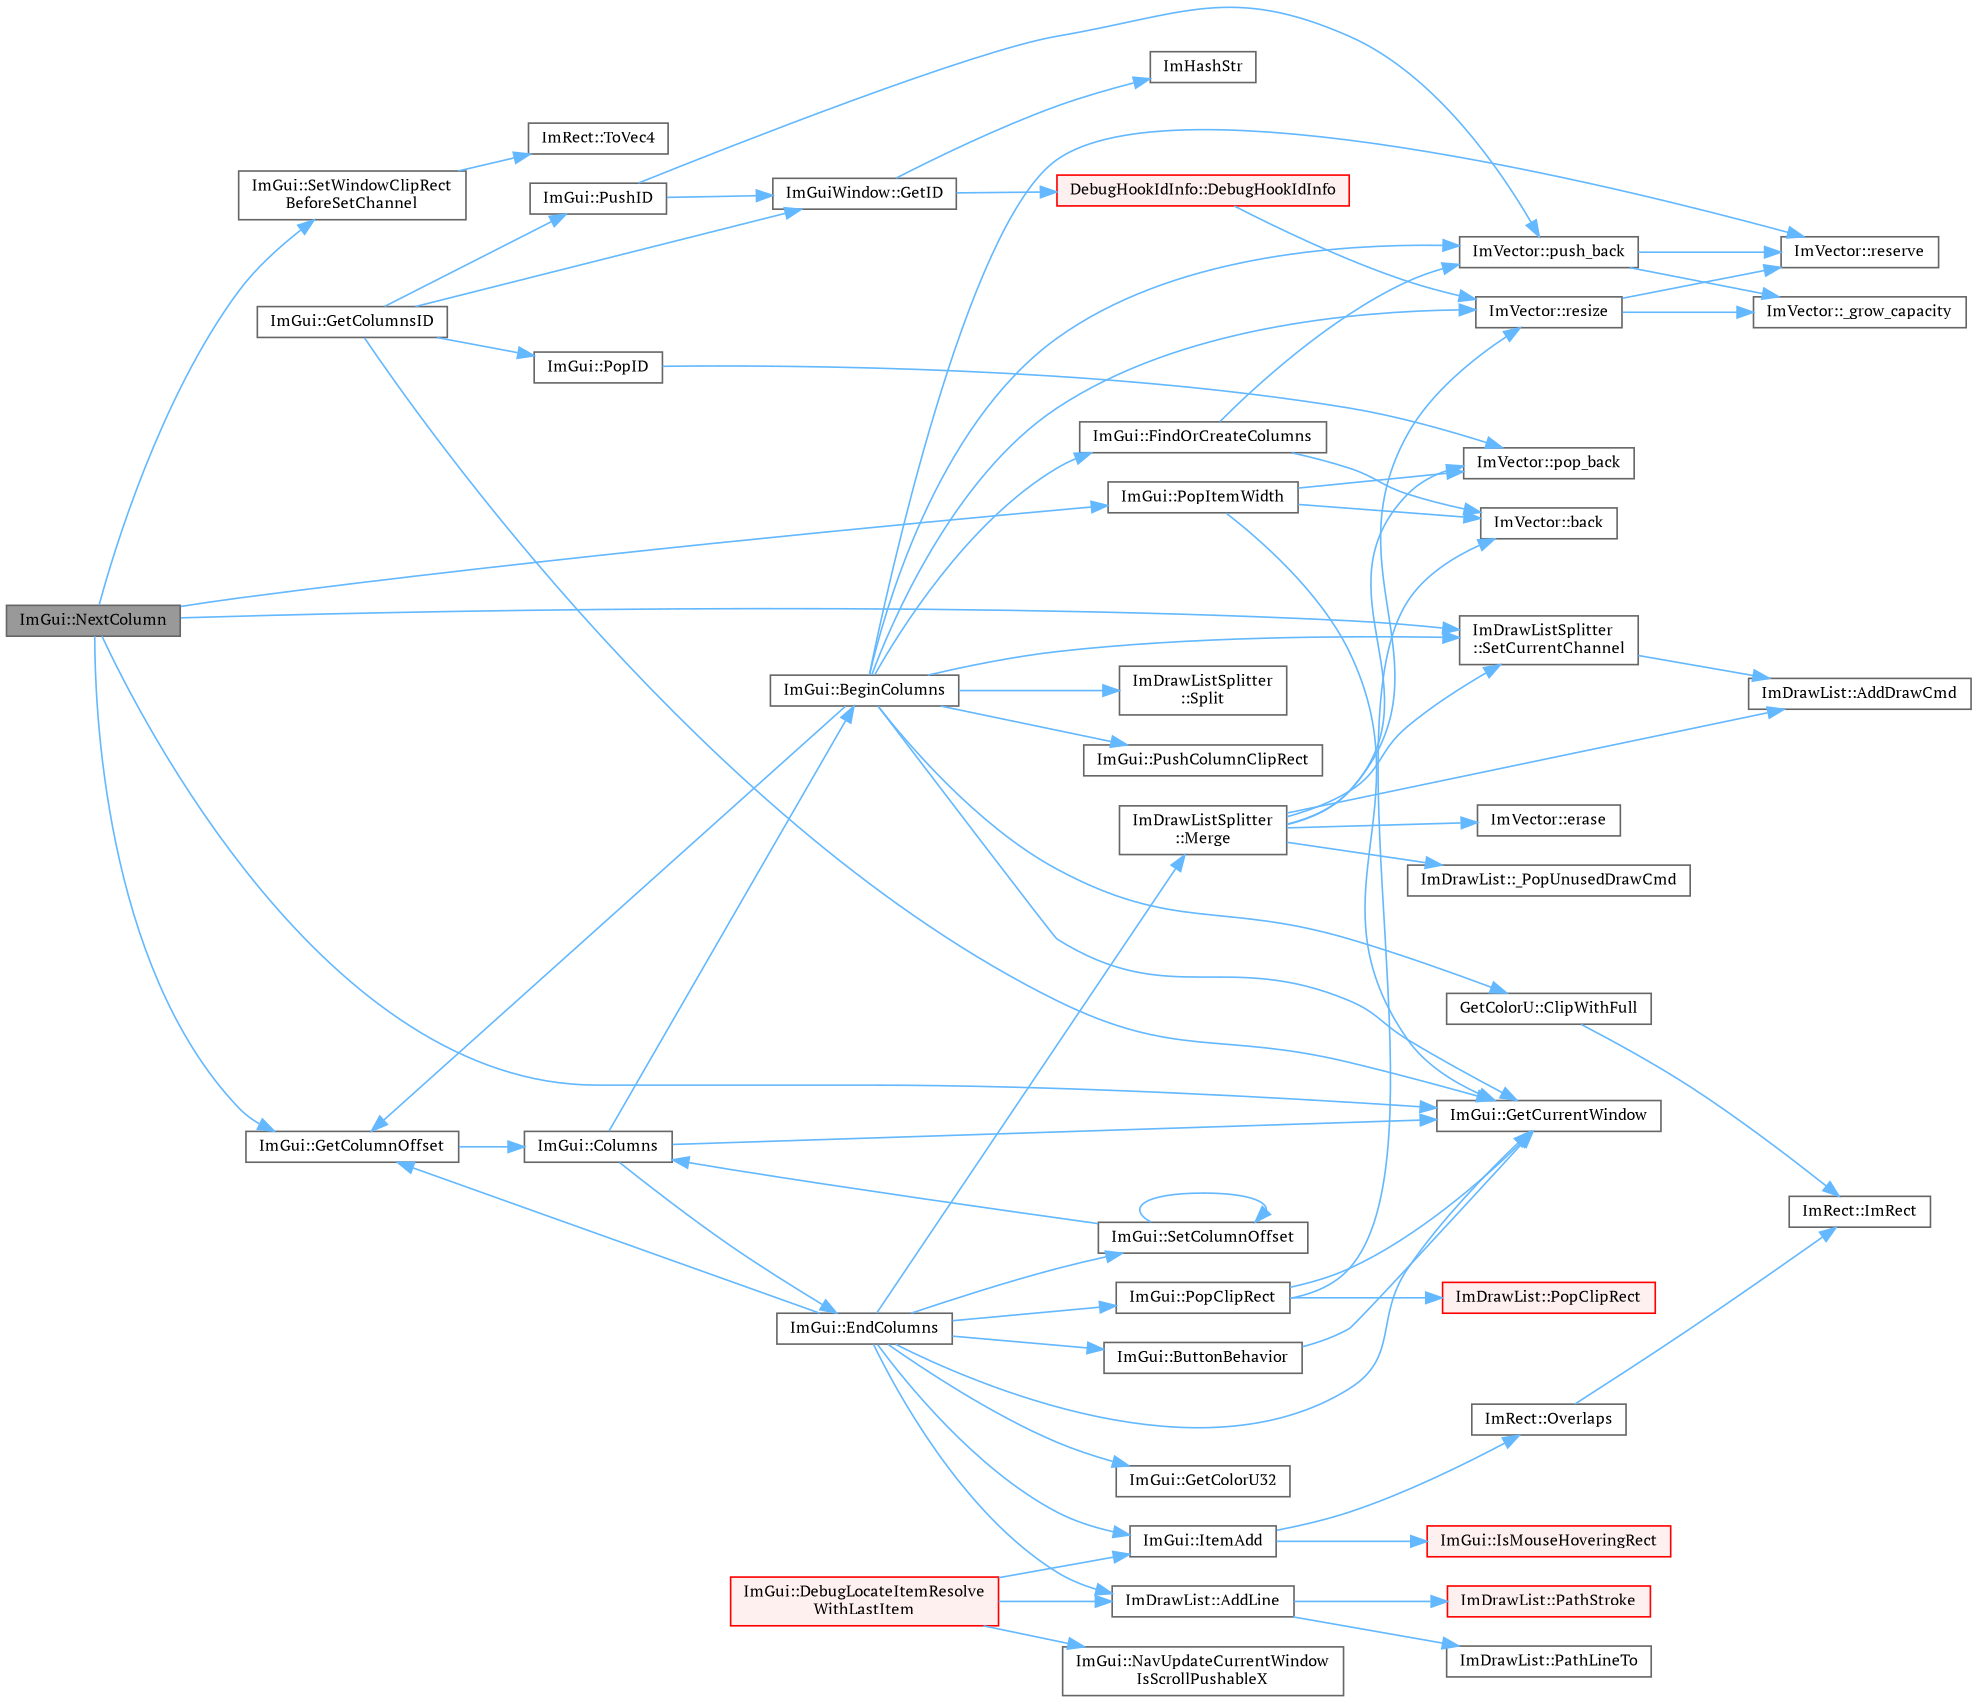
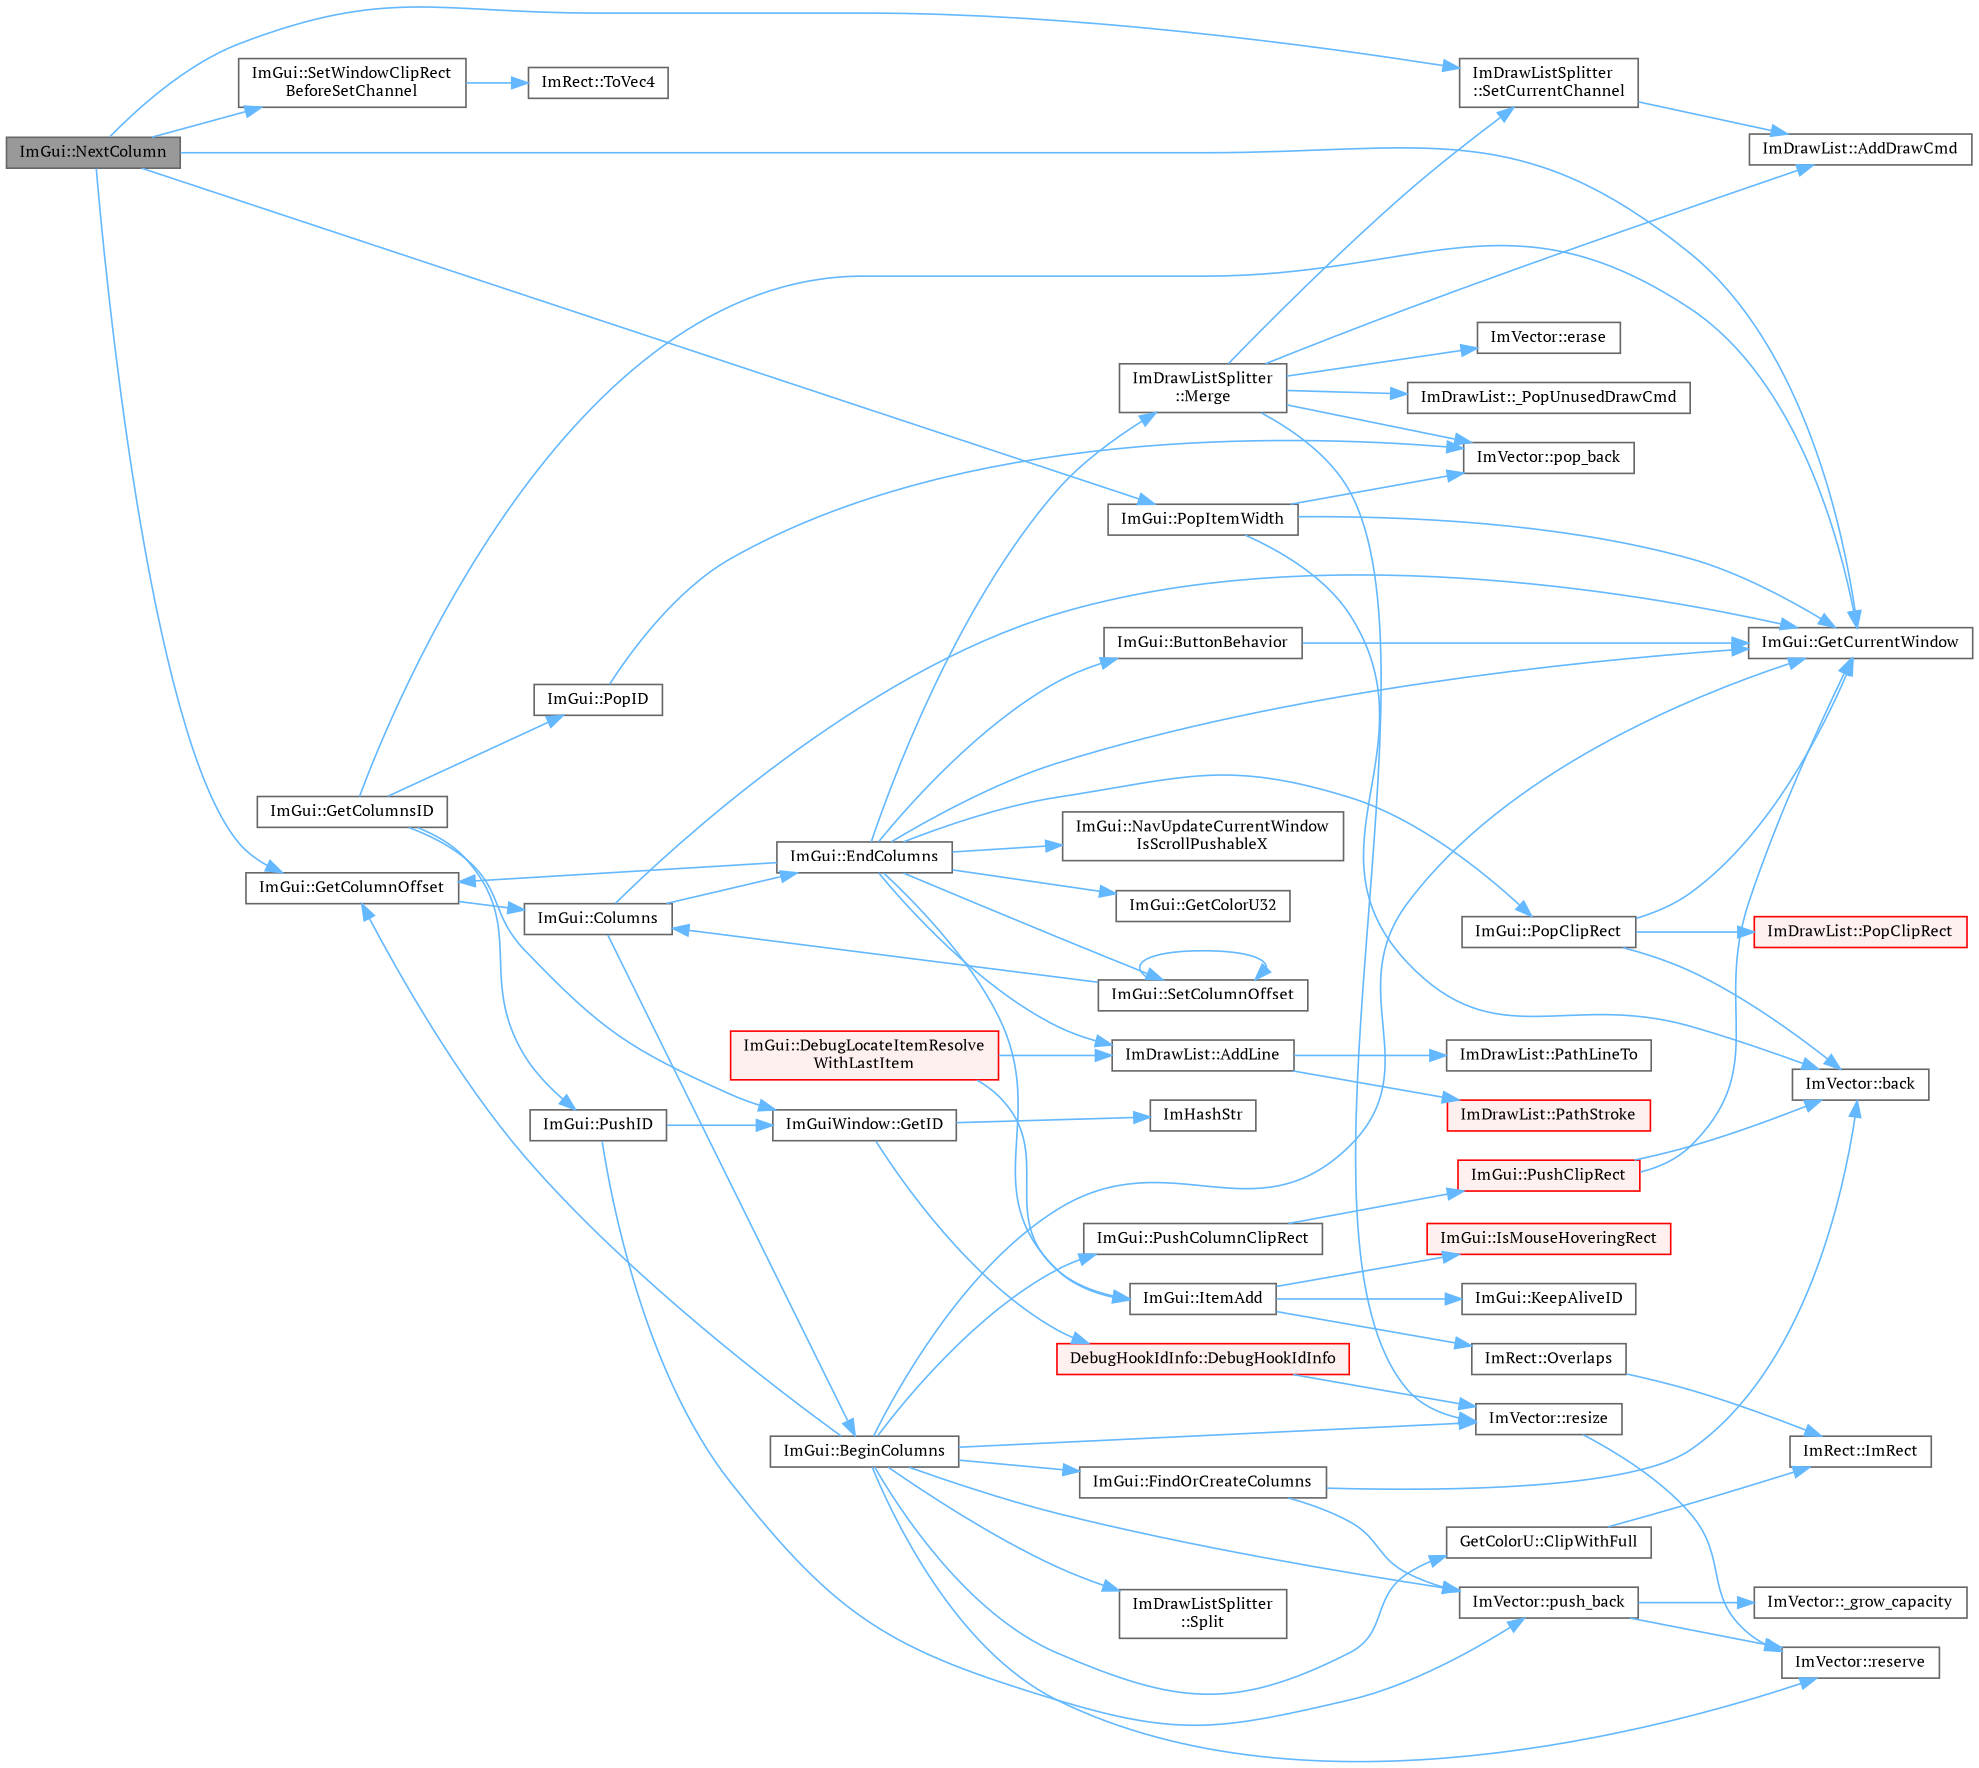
(1680, 312) -> none
(1184, 641) -> none
none -> (1549, 1176)
none -> (1549, 1299)
(1026, 1635) -> (999, 849)
